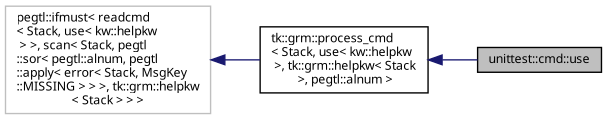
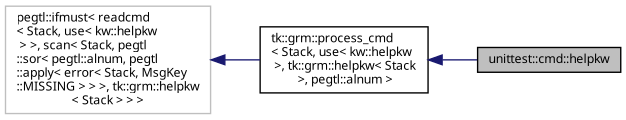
(540, 60) -> (549, 60)
